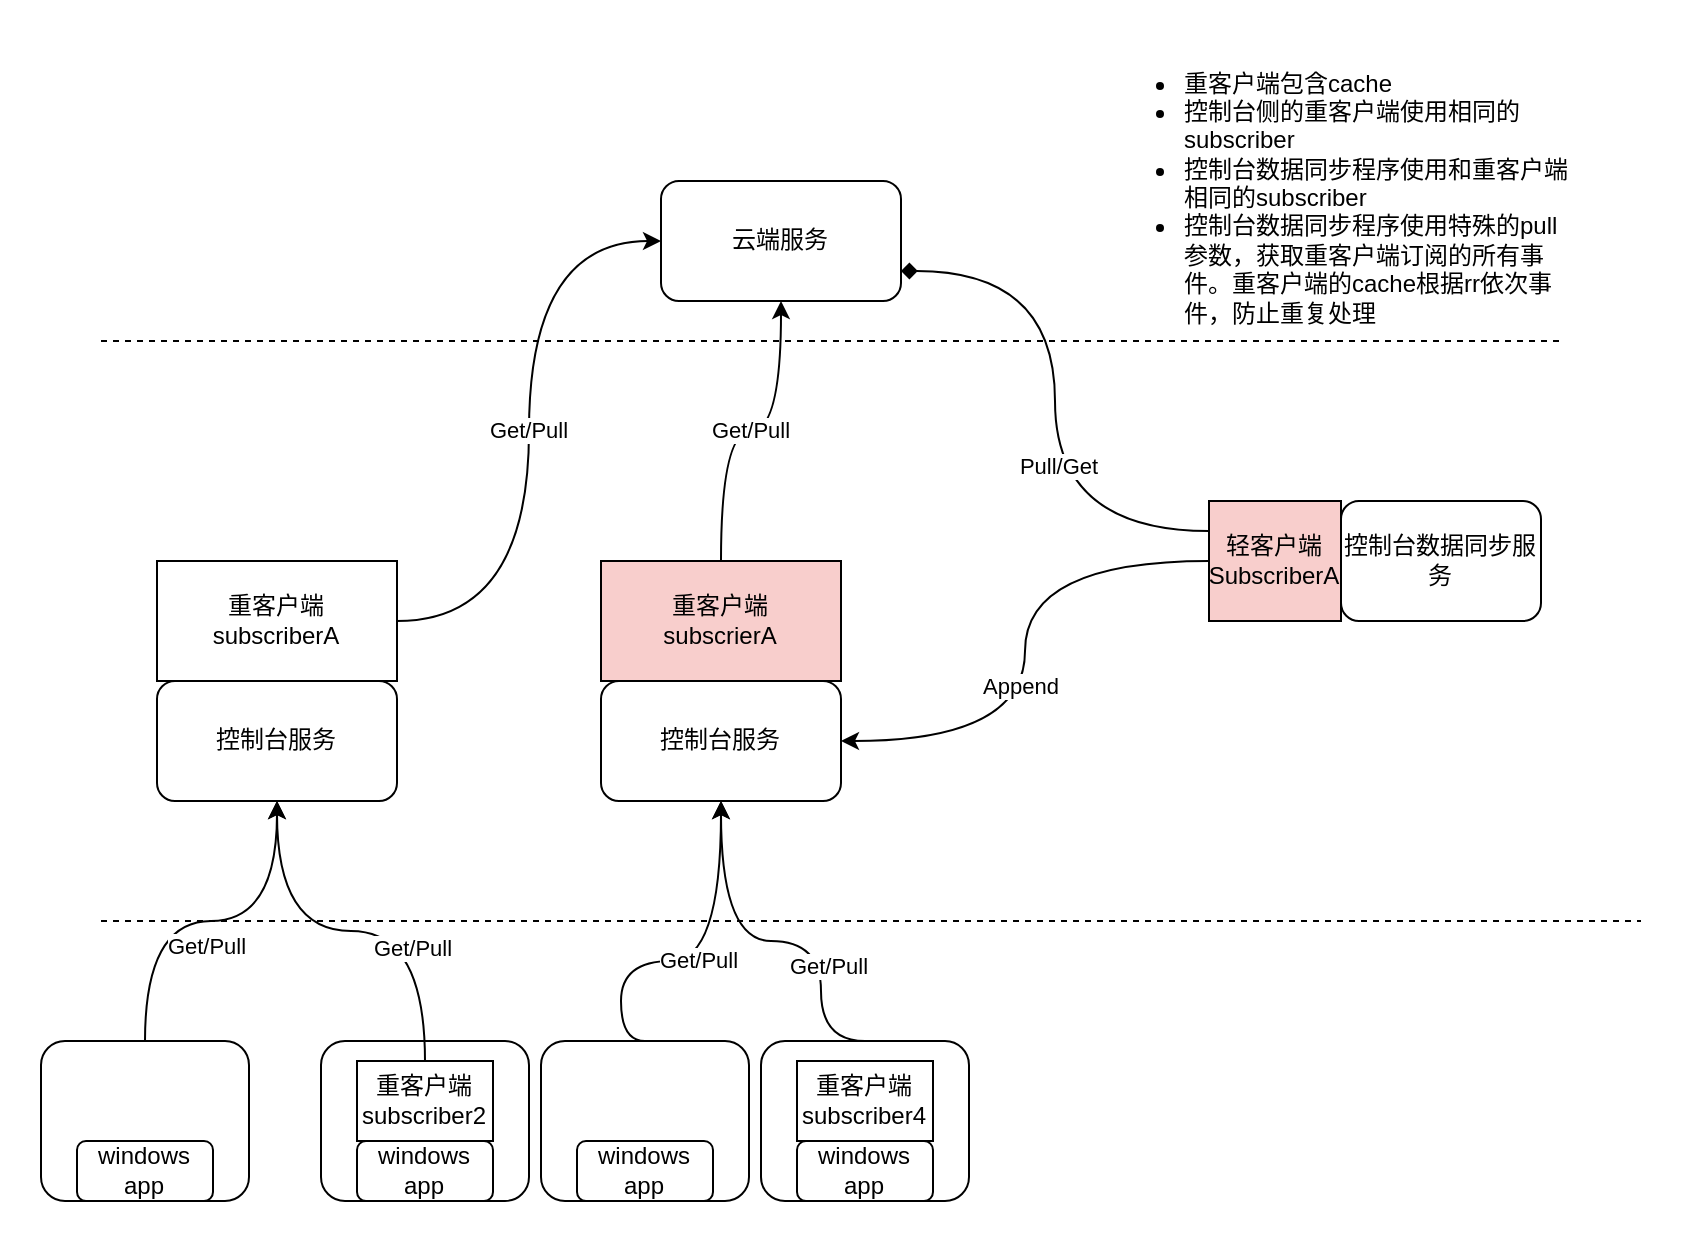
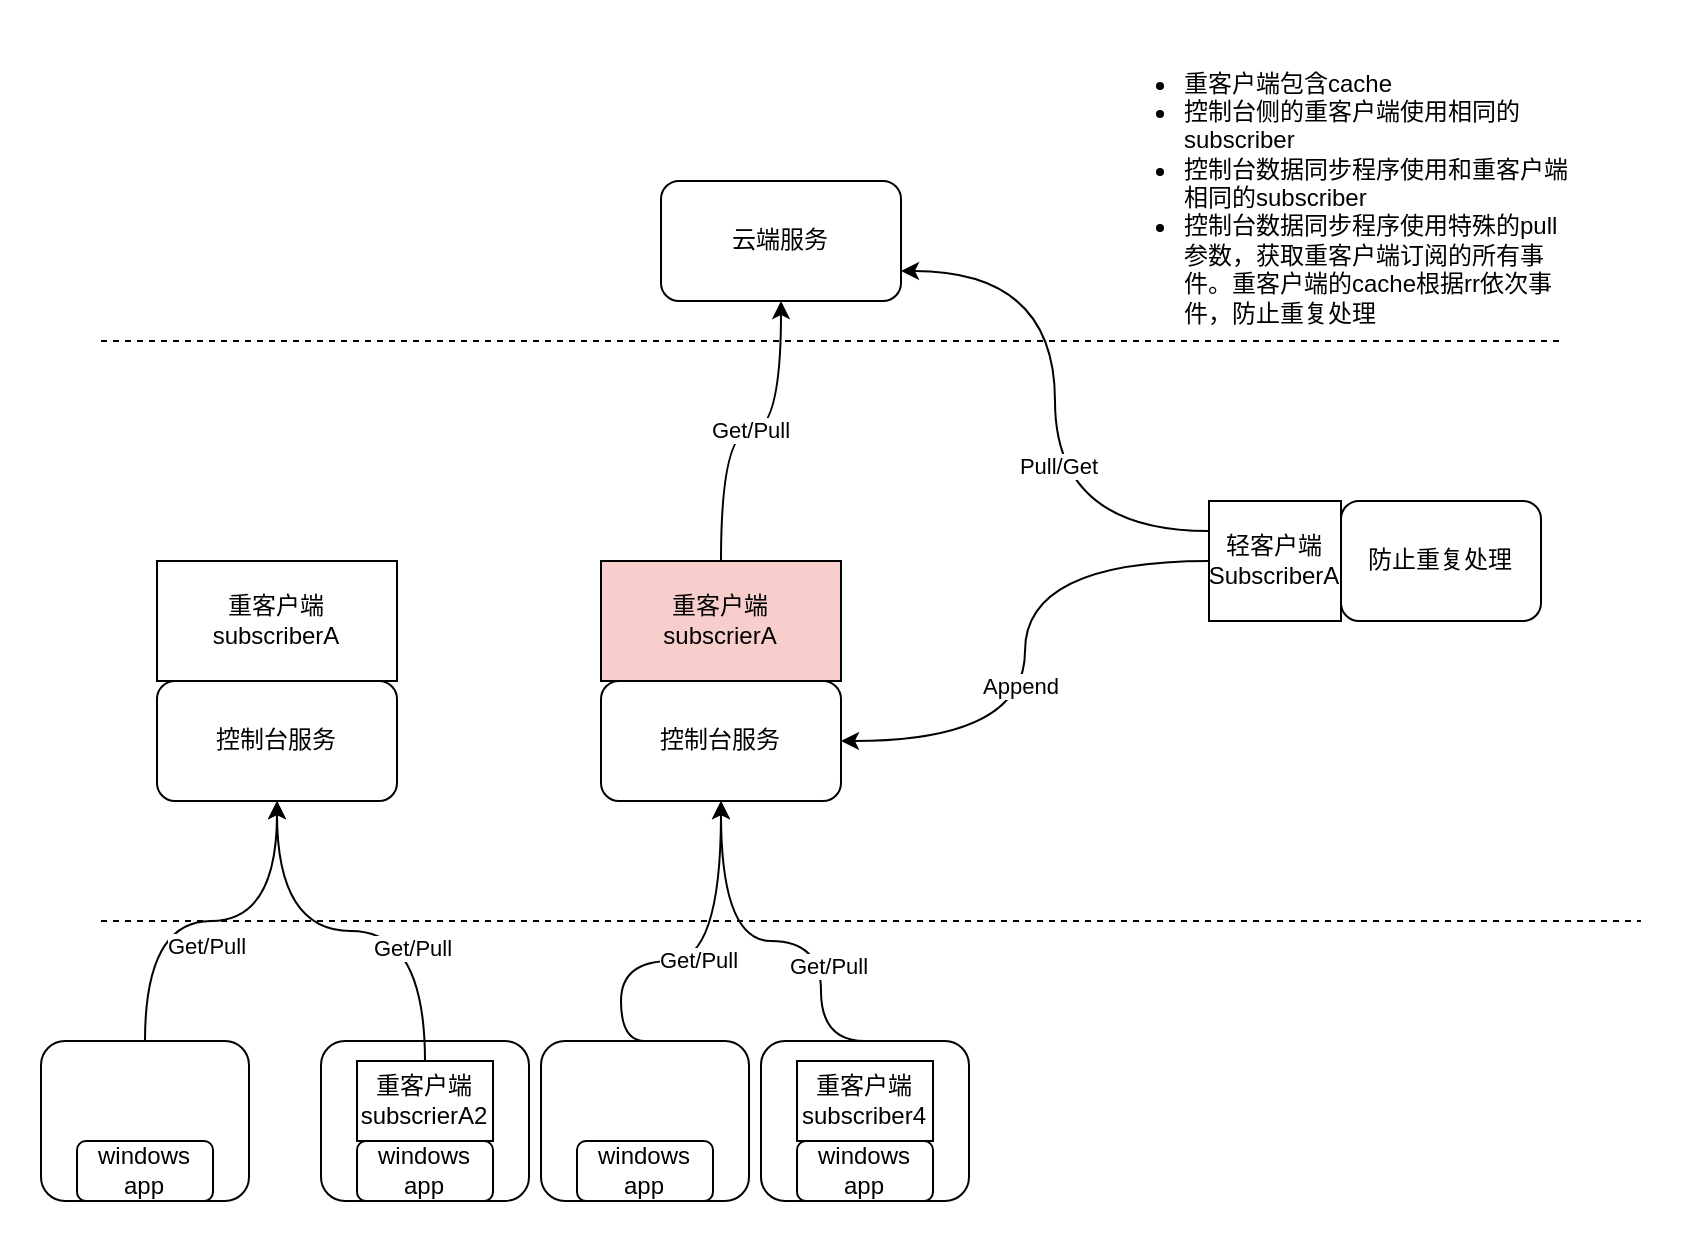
(917, 271) -> (916, 271)
(529, 436) -> none
(1275, 561) -> (1275, 561)
(1441, 561) -> (1441, 561)
(425, 1101) -> (425, 1101)
